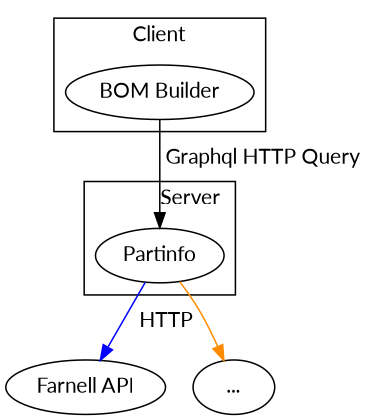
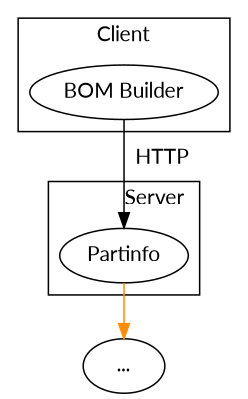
(260, 158) -> (157, 158)
(86, 387) -> none
